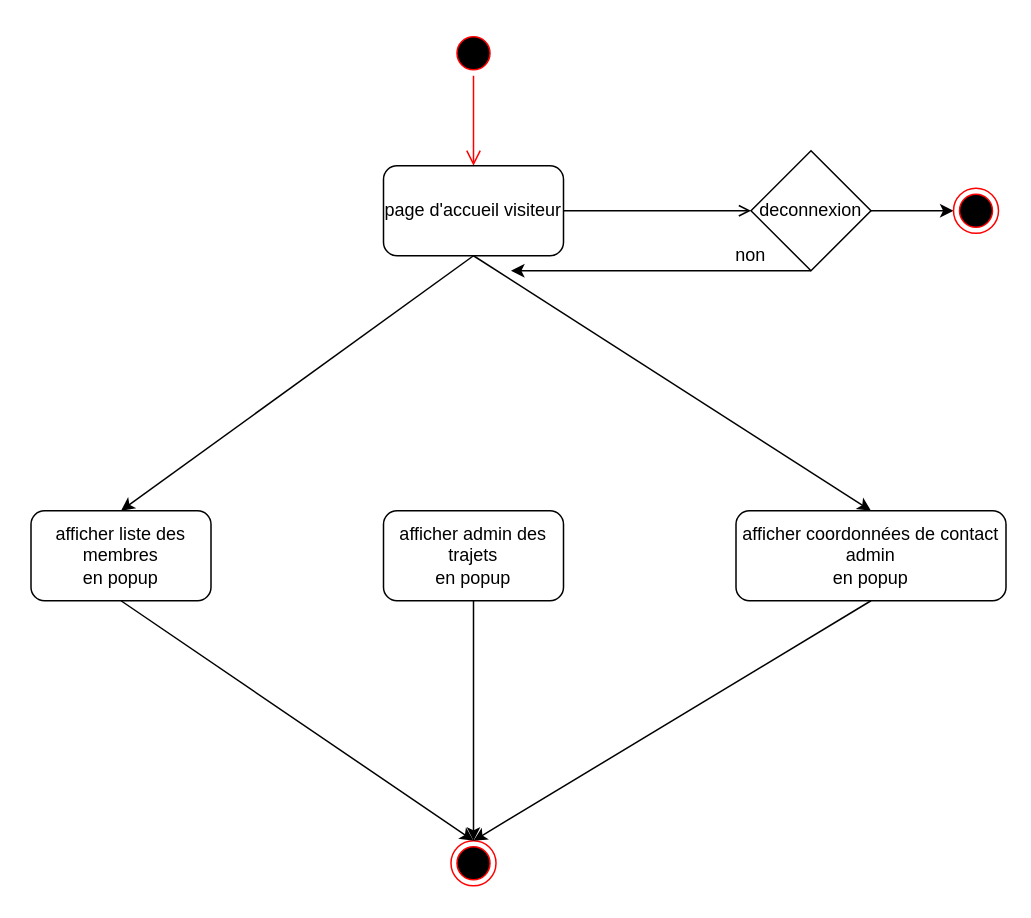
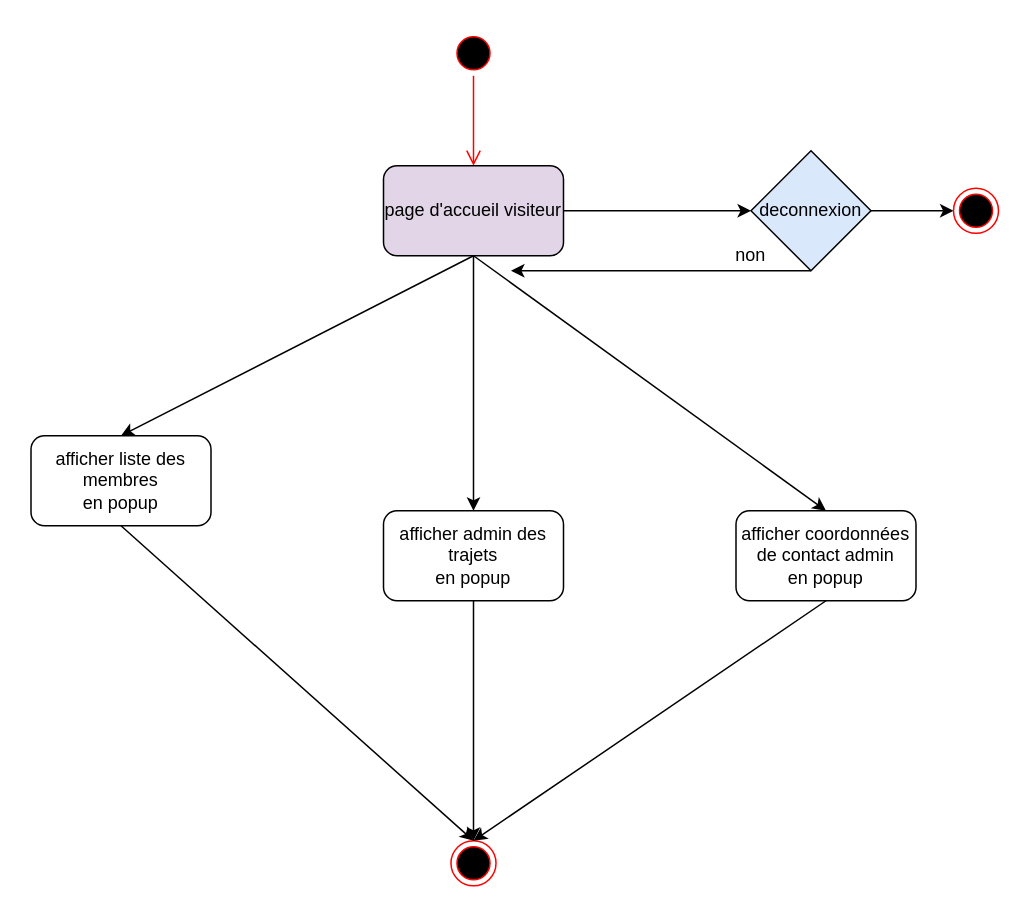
(473, 211) -> (473, 211)
(741, 211) -> (739, 211)
(811, 211) -> (811, 211)
none -> (473, 380)
(121, 556) -> (121, 481)
(871, 556) -> (826, 556)
